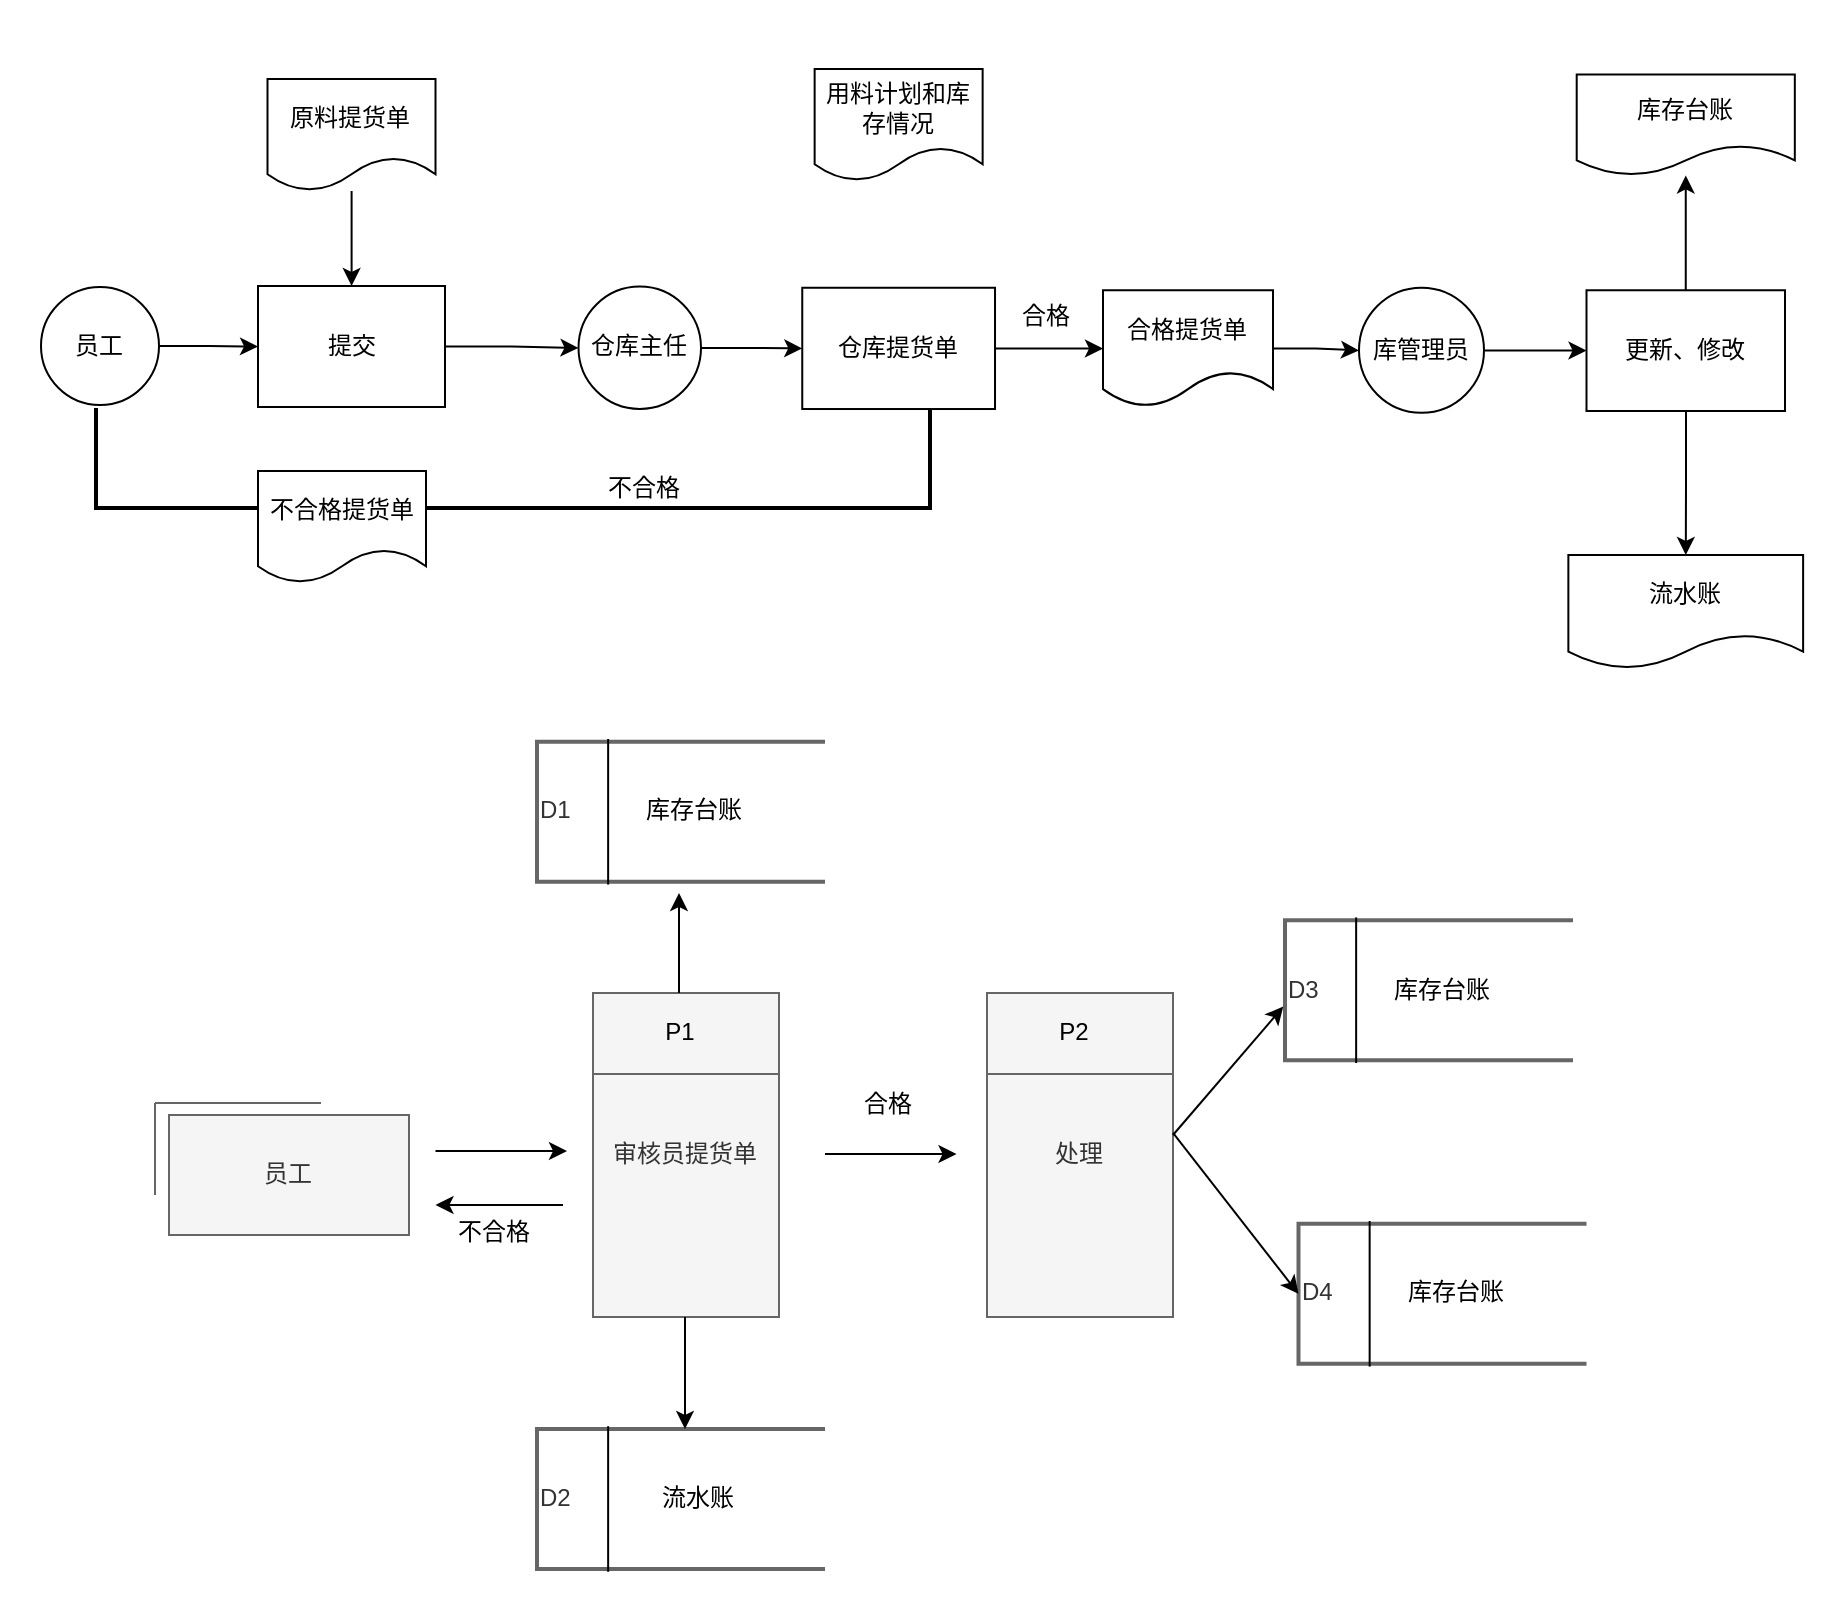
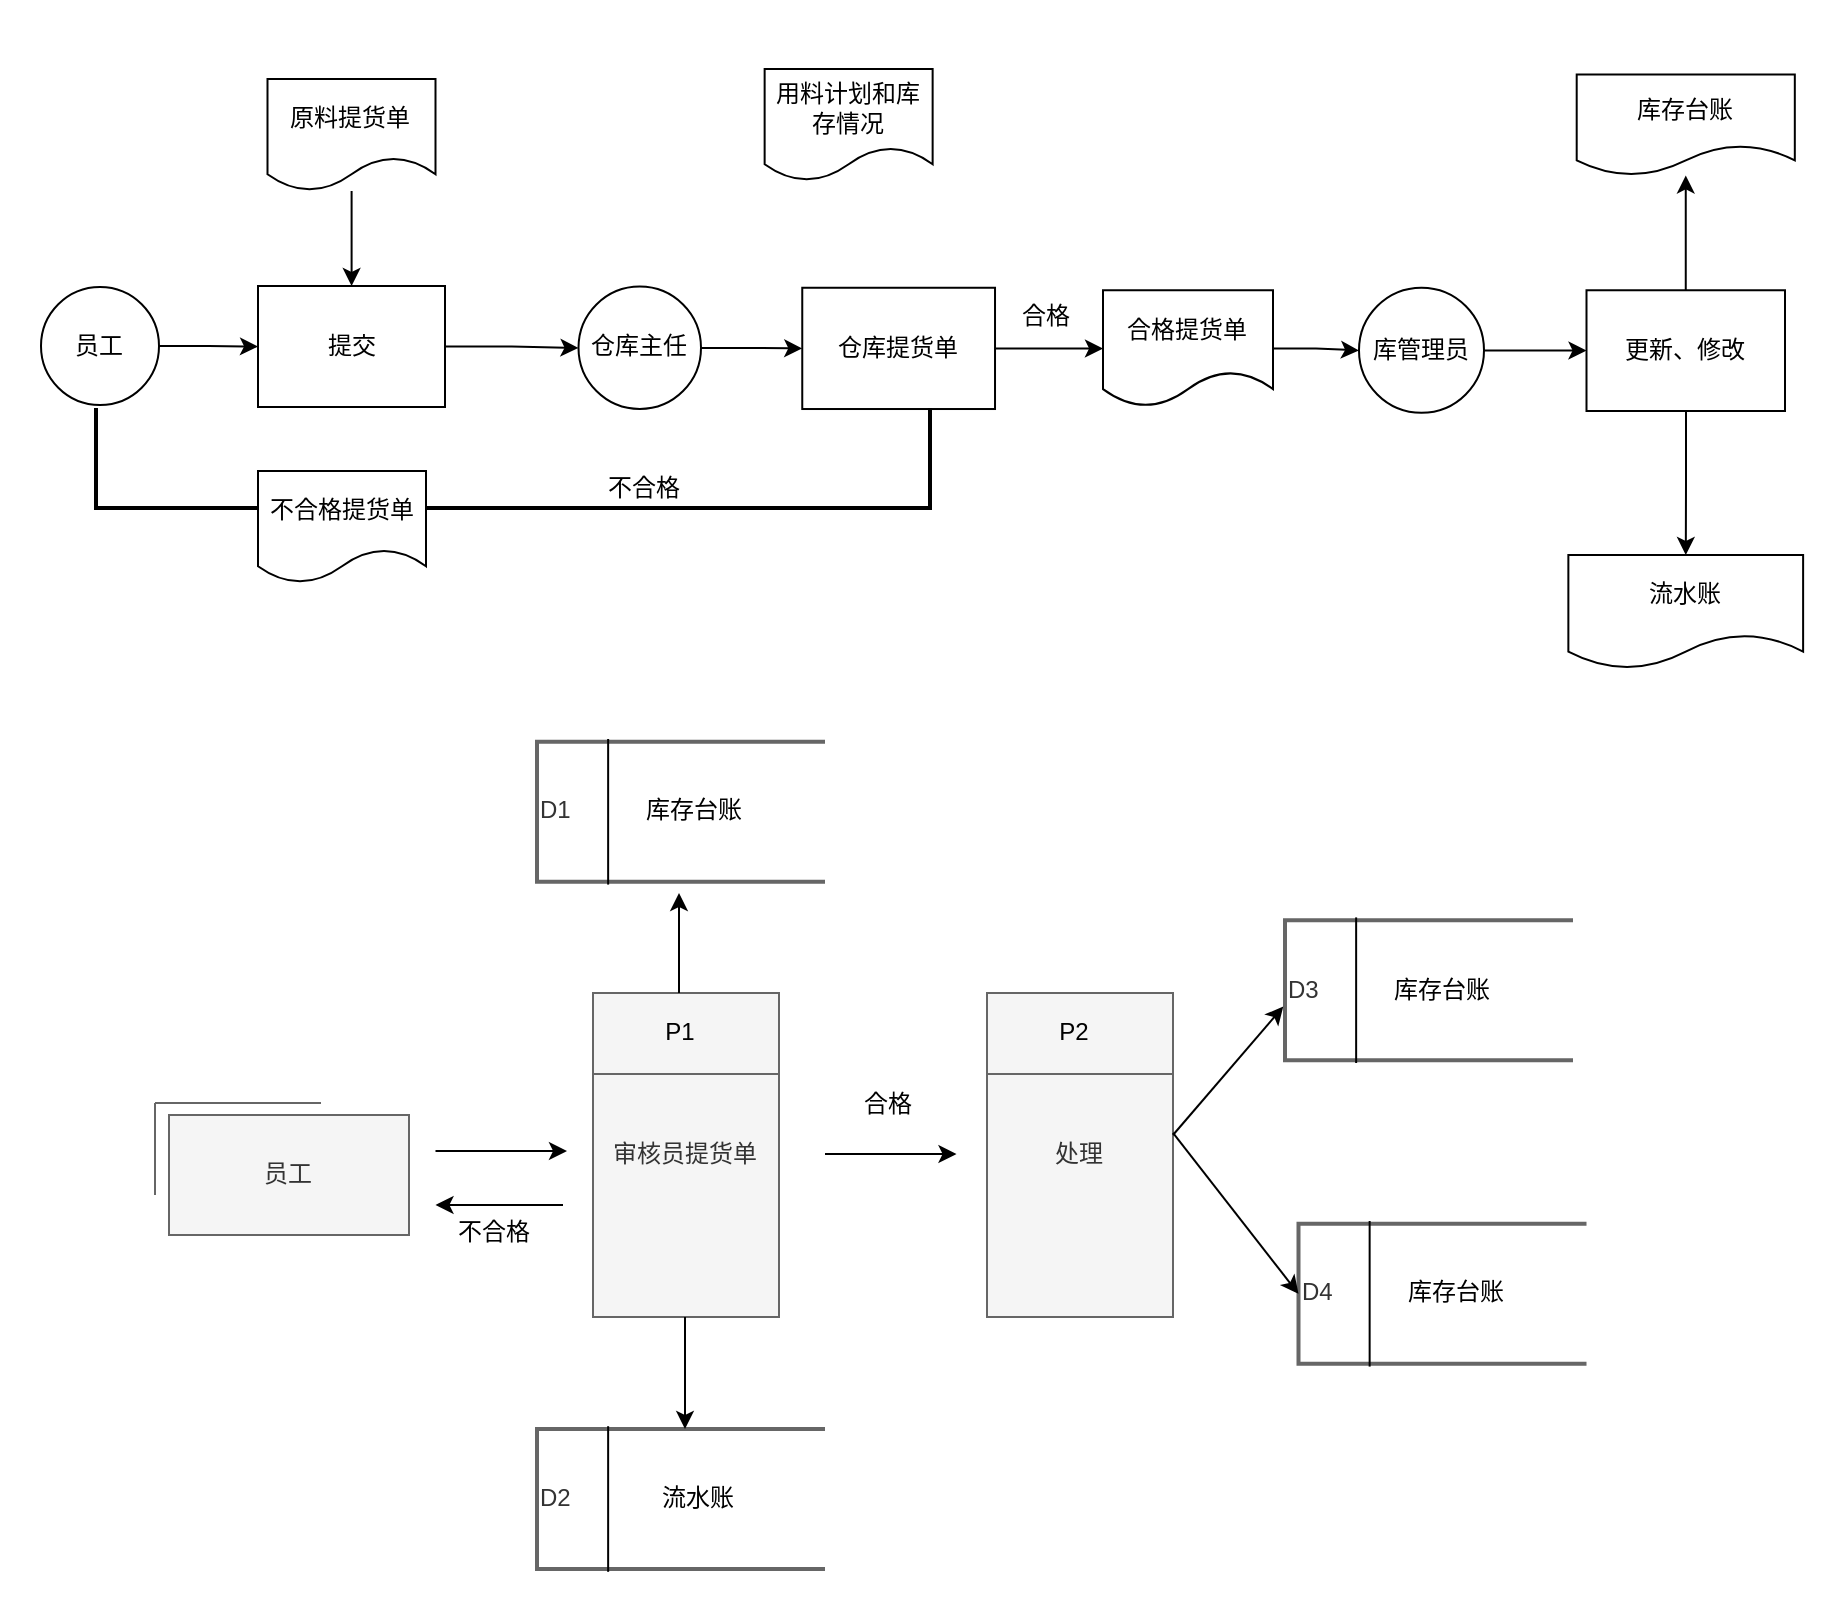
(899, 125) -> (849, 125)
